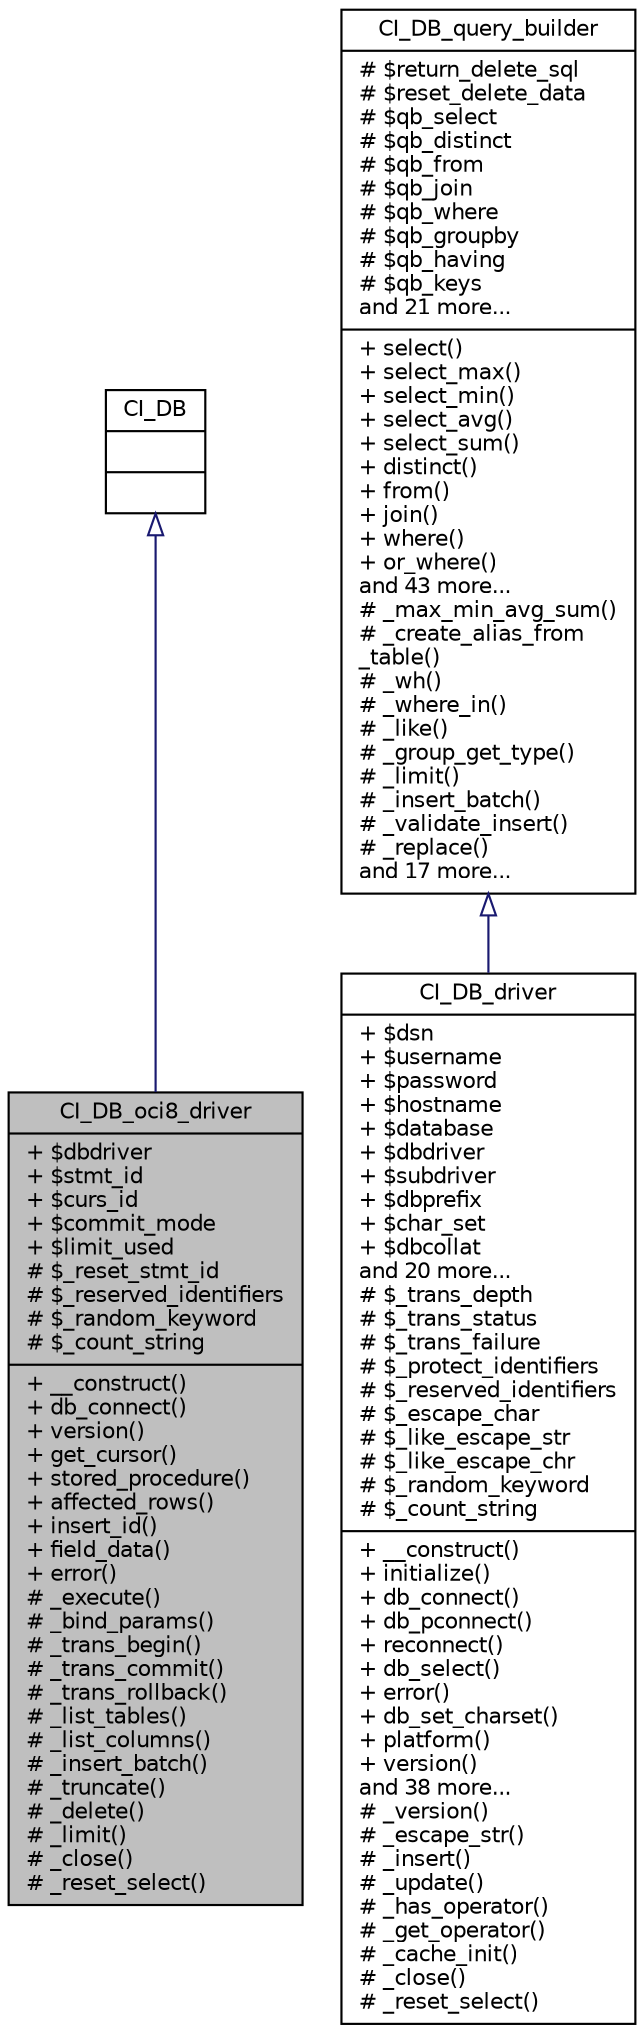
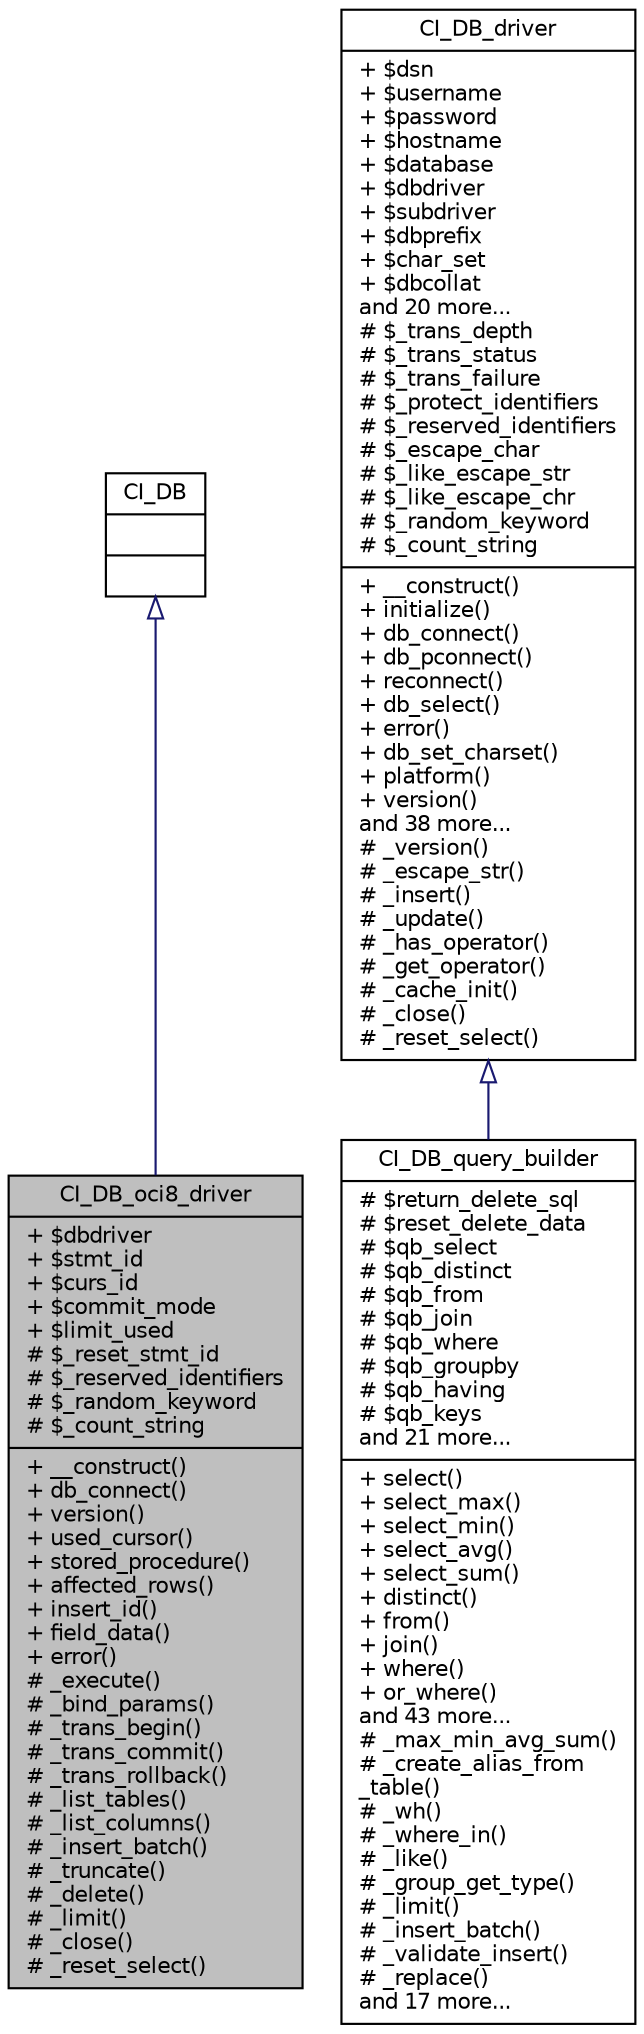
(488, 944) -> (488, 1111)
(102, 1456) -> (110, 1539)
